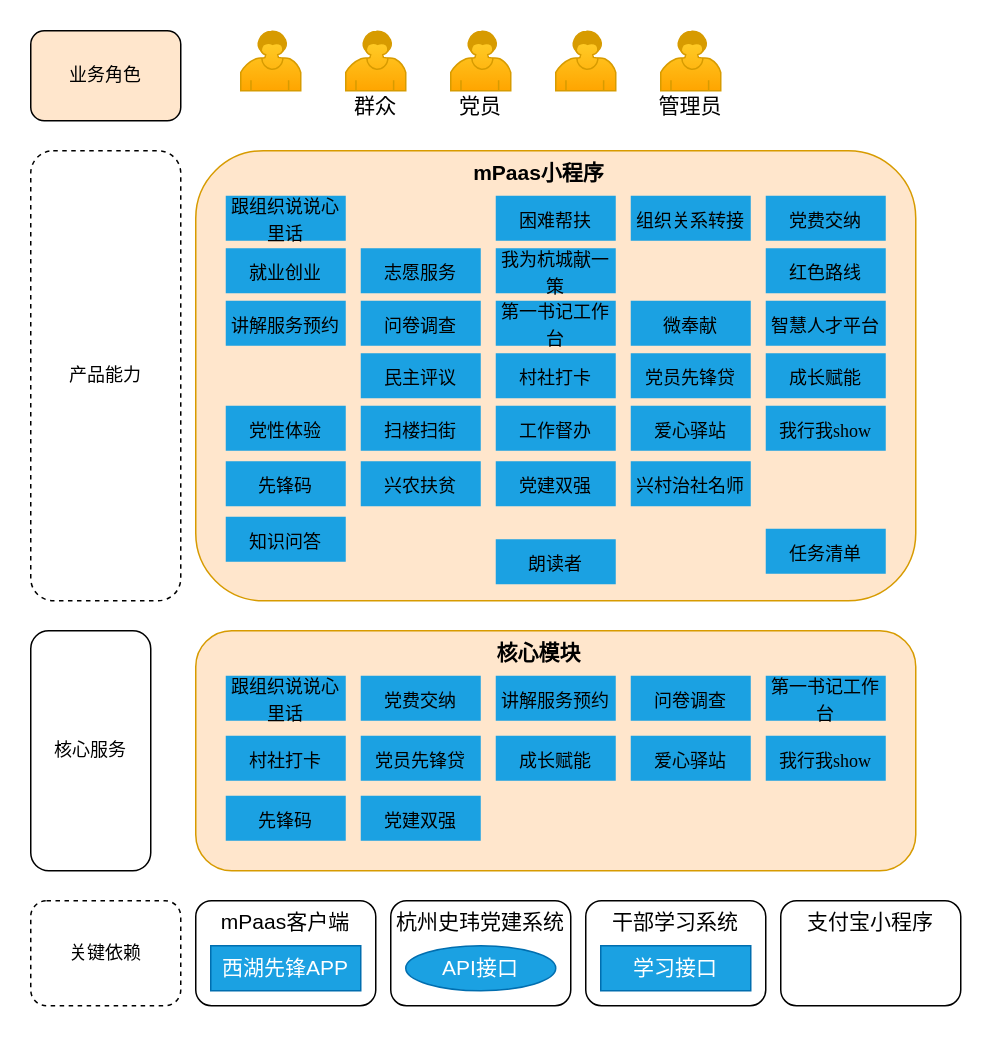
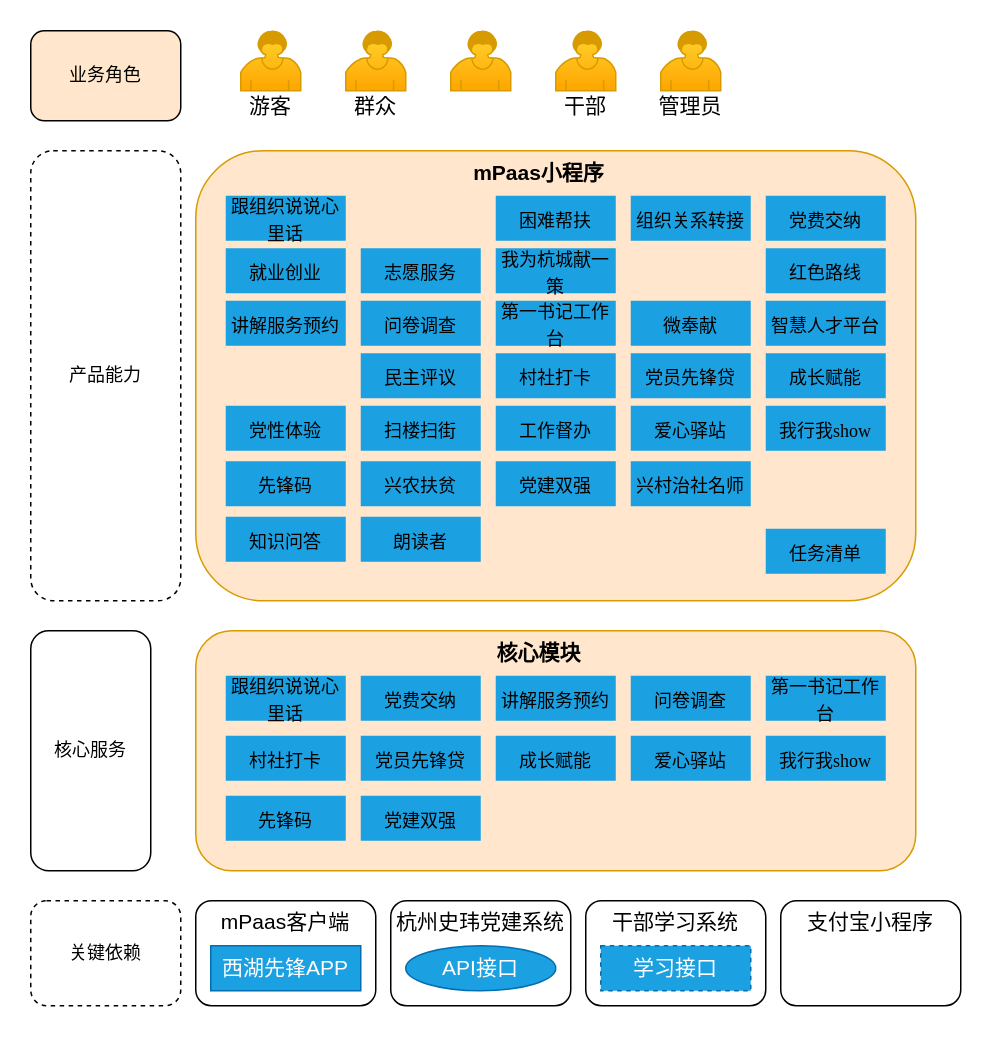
none -> (271, 106)
(481, 106) -> none
none -> (586, 106)
(556, 562) -> (421, 539)
(676, 968) -> (676, 968)
